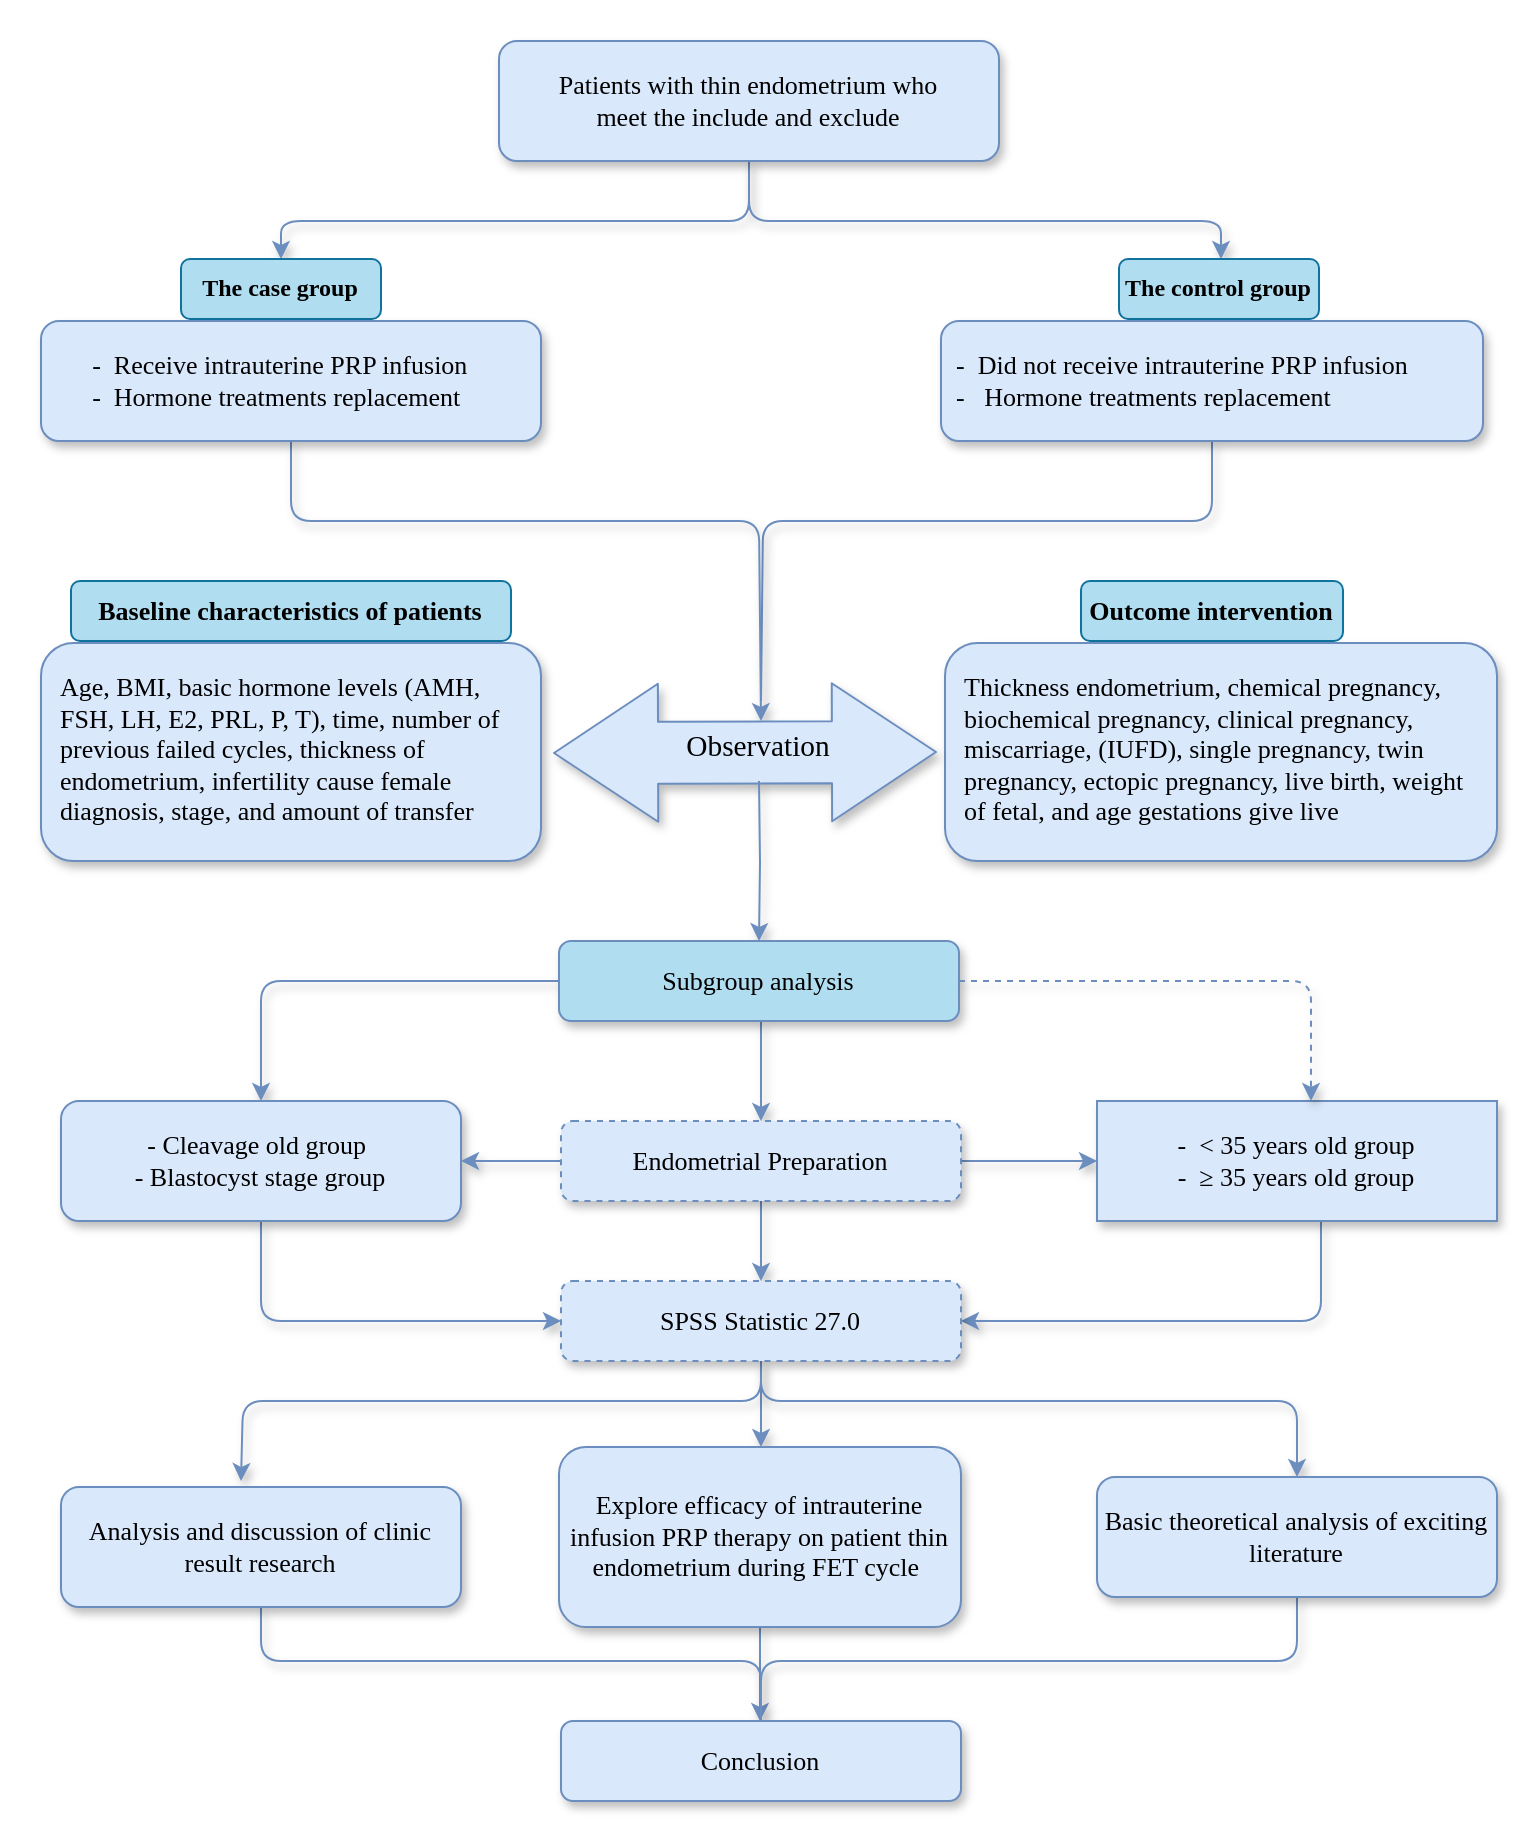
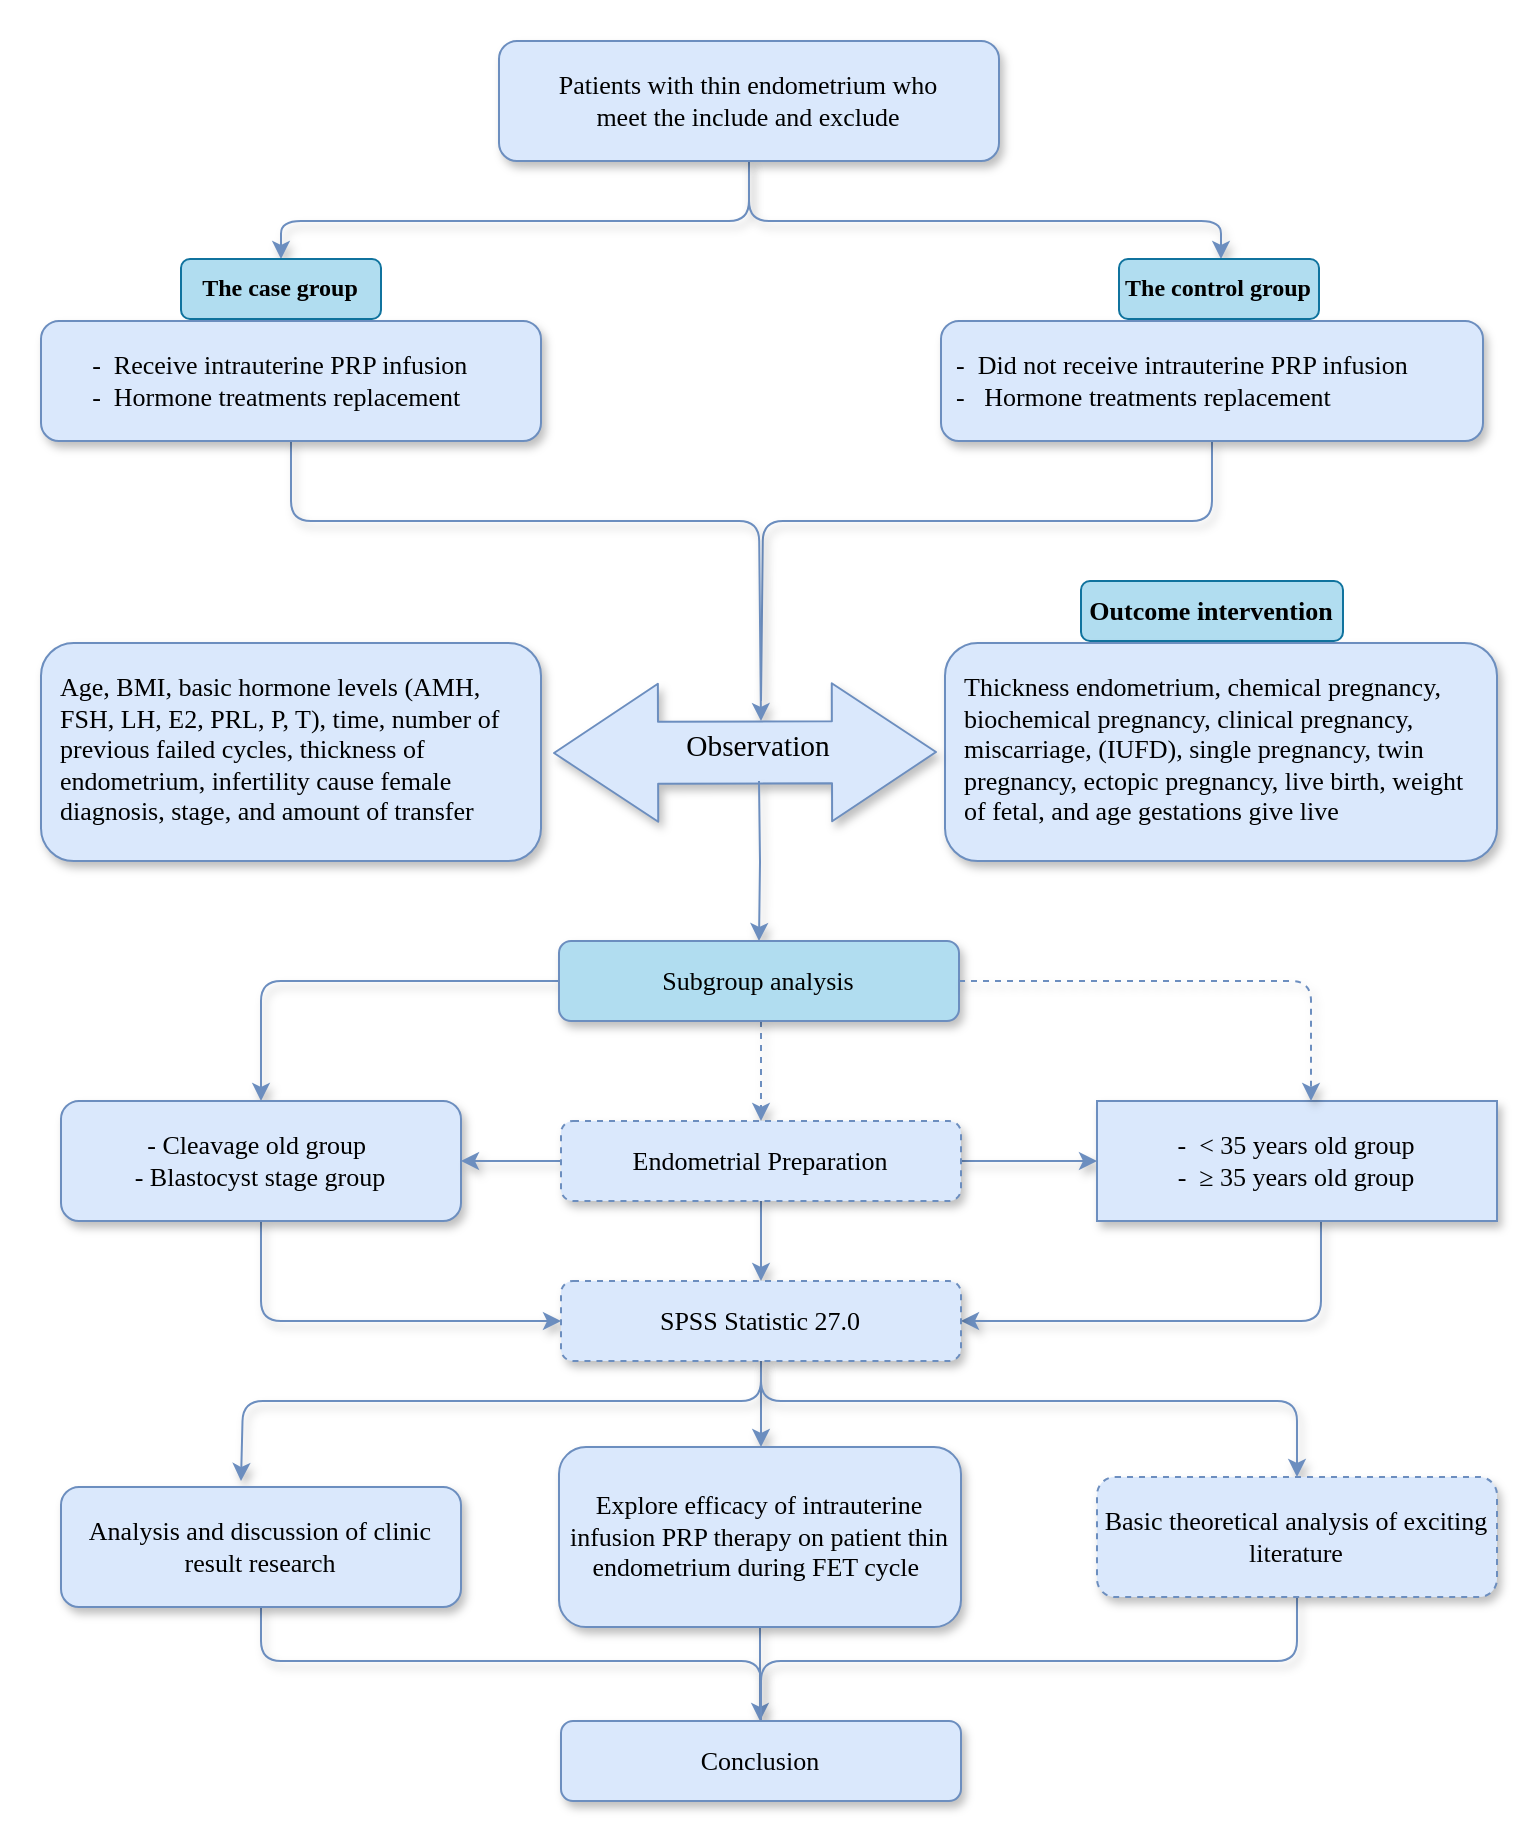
(291, 611) -> none
(761, 1065) -> (761, 1065)
(1297, 1537) -> (1297, 1537)
